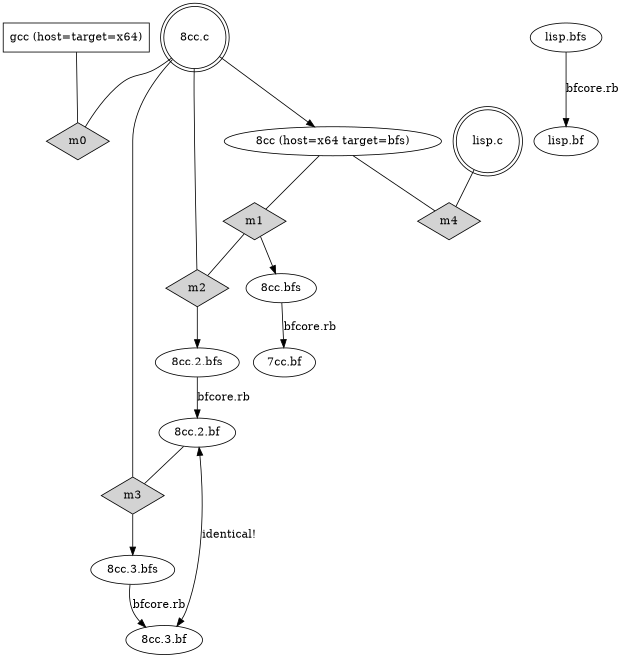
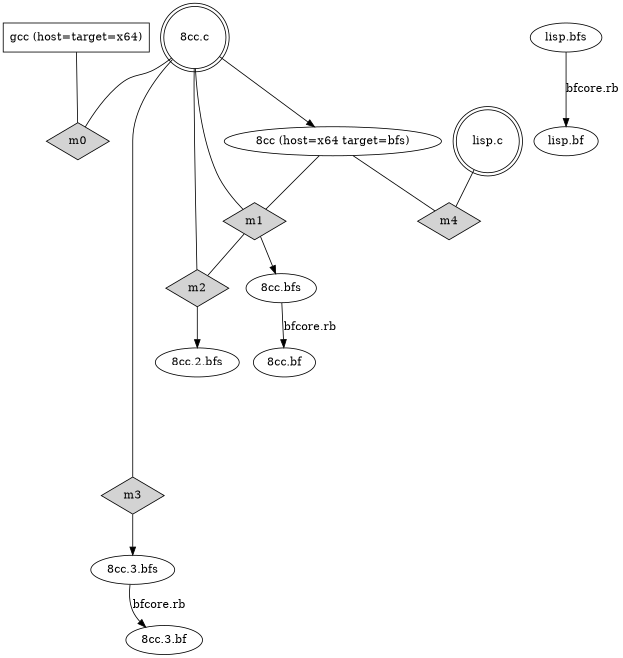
none -> (207, 144)
(284, 362) -> (284, 362)
(197, 433) -> none
